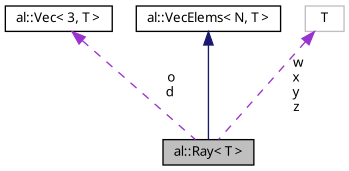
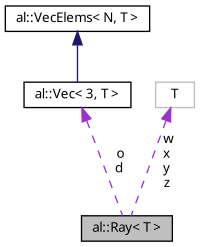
(208, 92) -> (77, 64)
